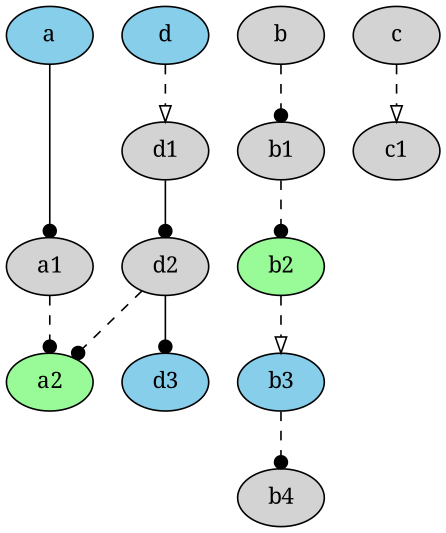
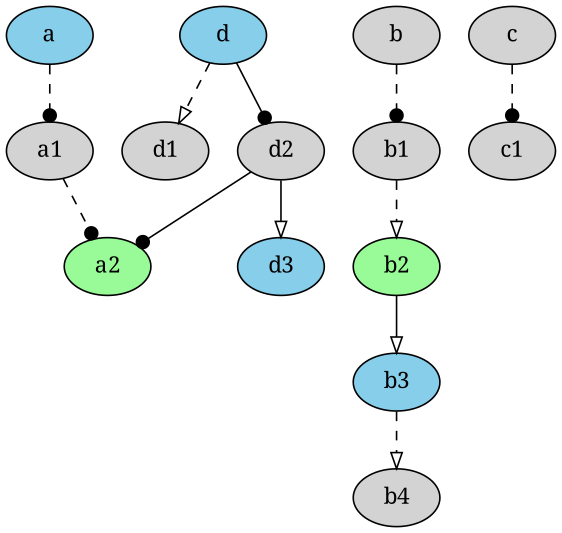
(397, 85) -> (512, 87)
(50, 144) -> (50, 87)
(165, 202) -> (249, 87)
(281, 202) -> (397, 201)
(281, 316) -> (397, 316)
(165, 318) -> (281, 201)
(112, 320) -> (200, 205)
(281, 434) -> (397, 432)
